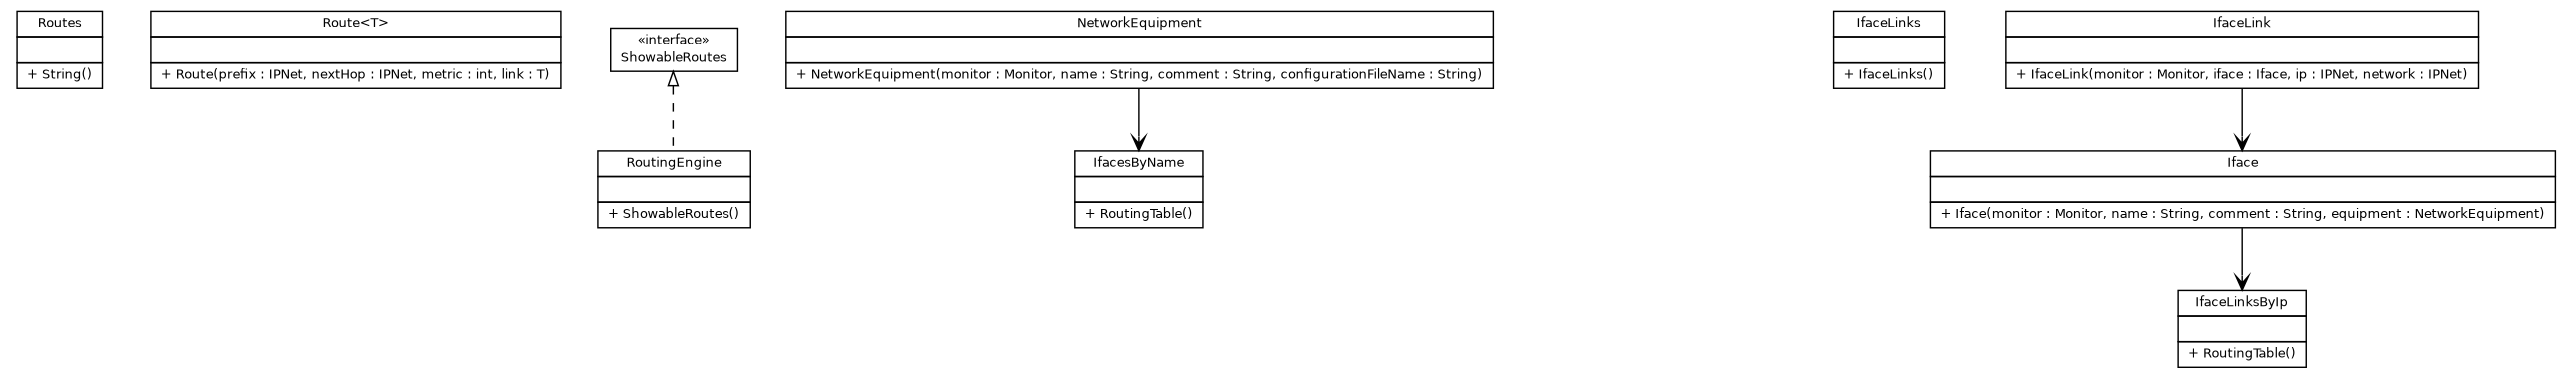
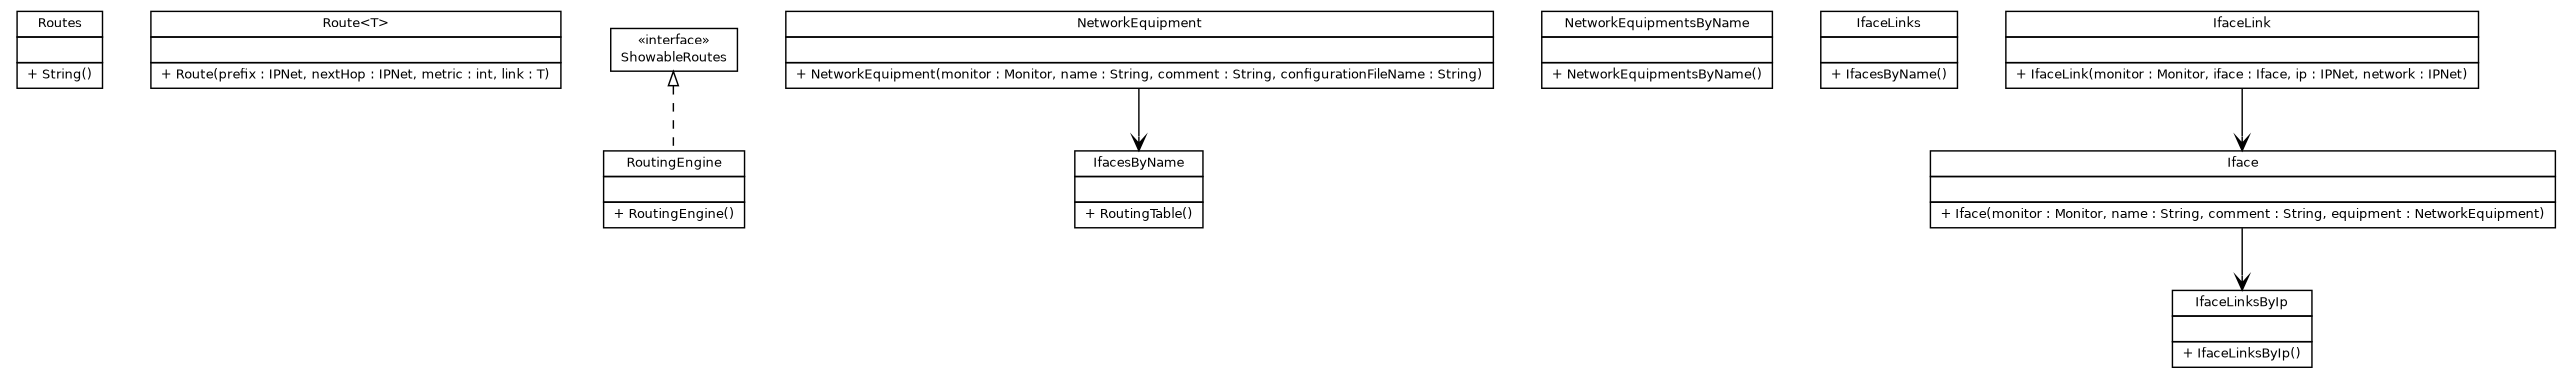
none -> (1657, 50)
(1889, 75) -> (1889, 75)
(674, 214) -> (674, 214)
(2242, 354) -> (2242, 354)
